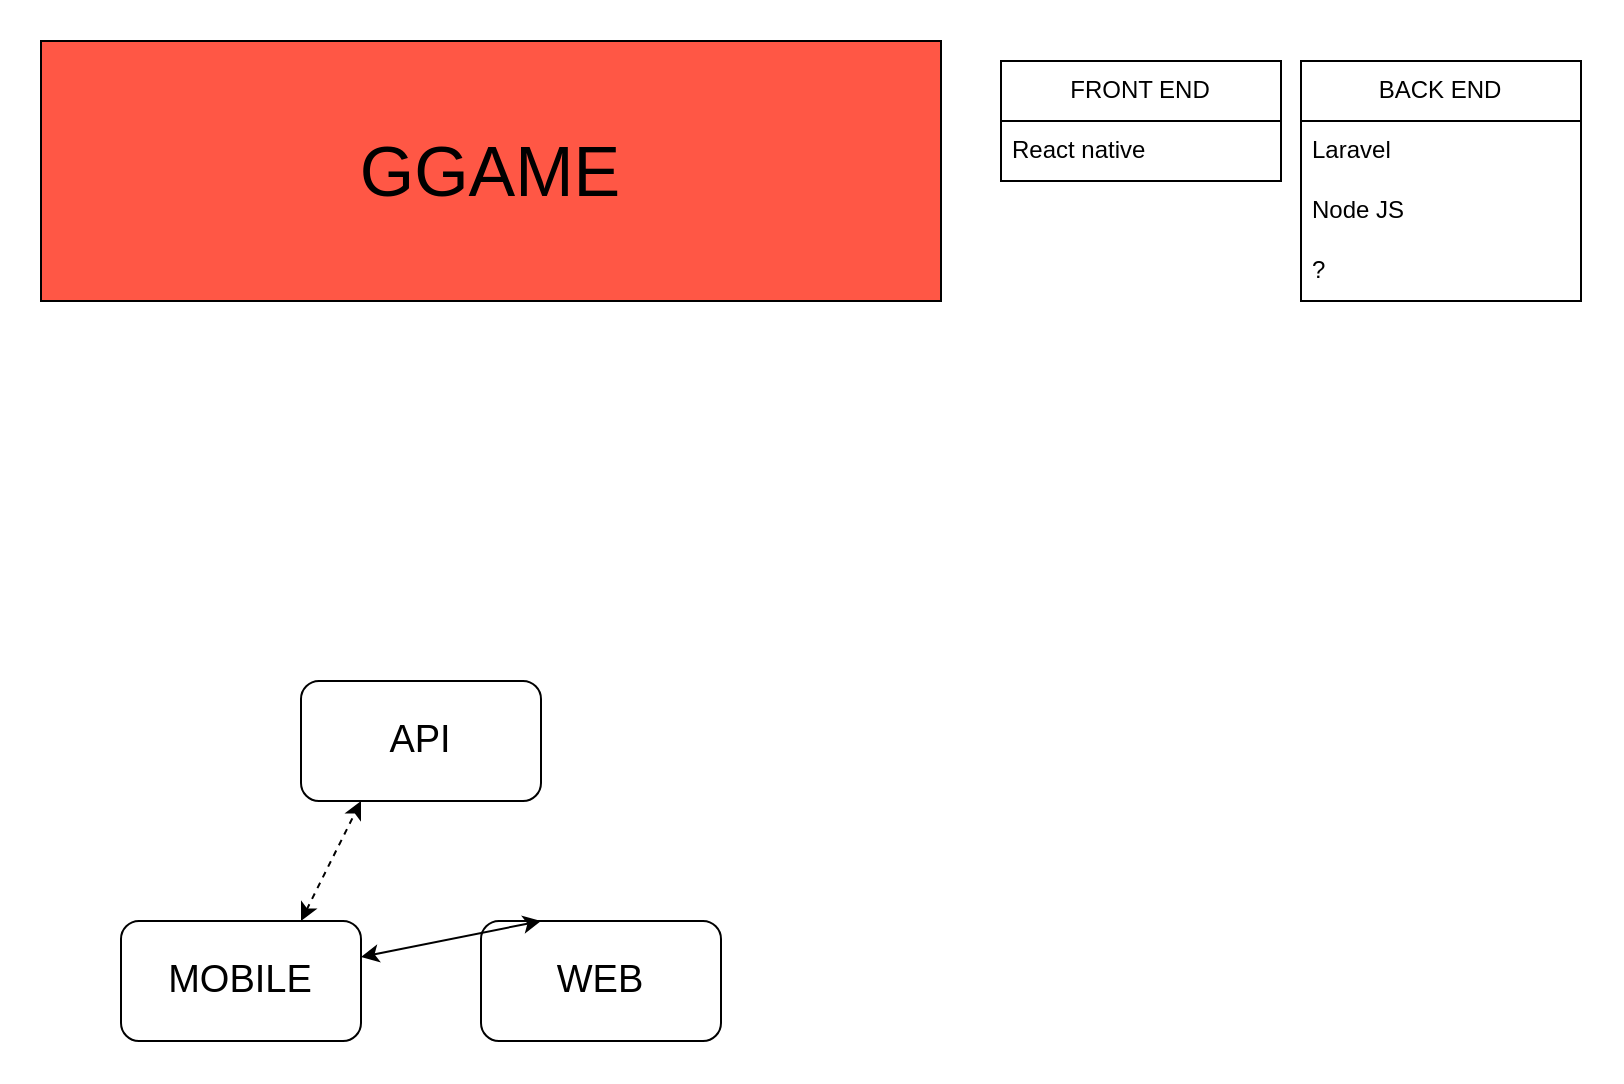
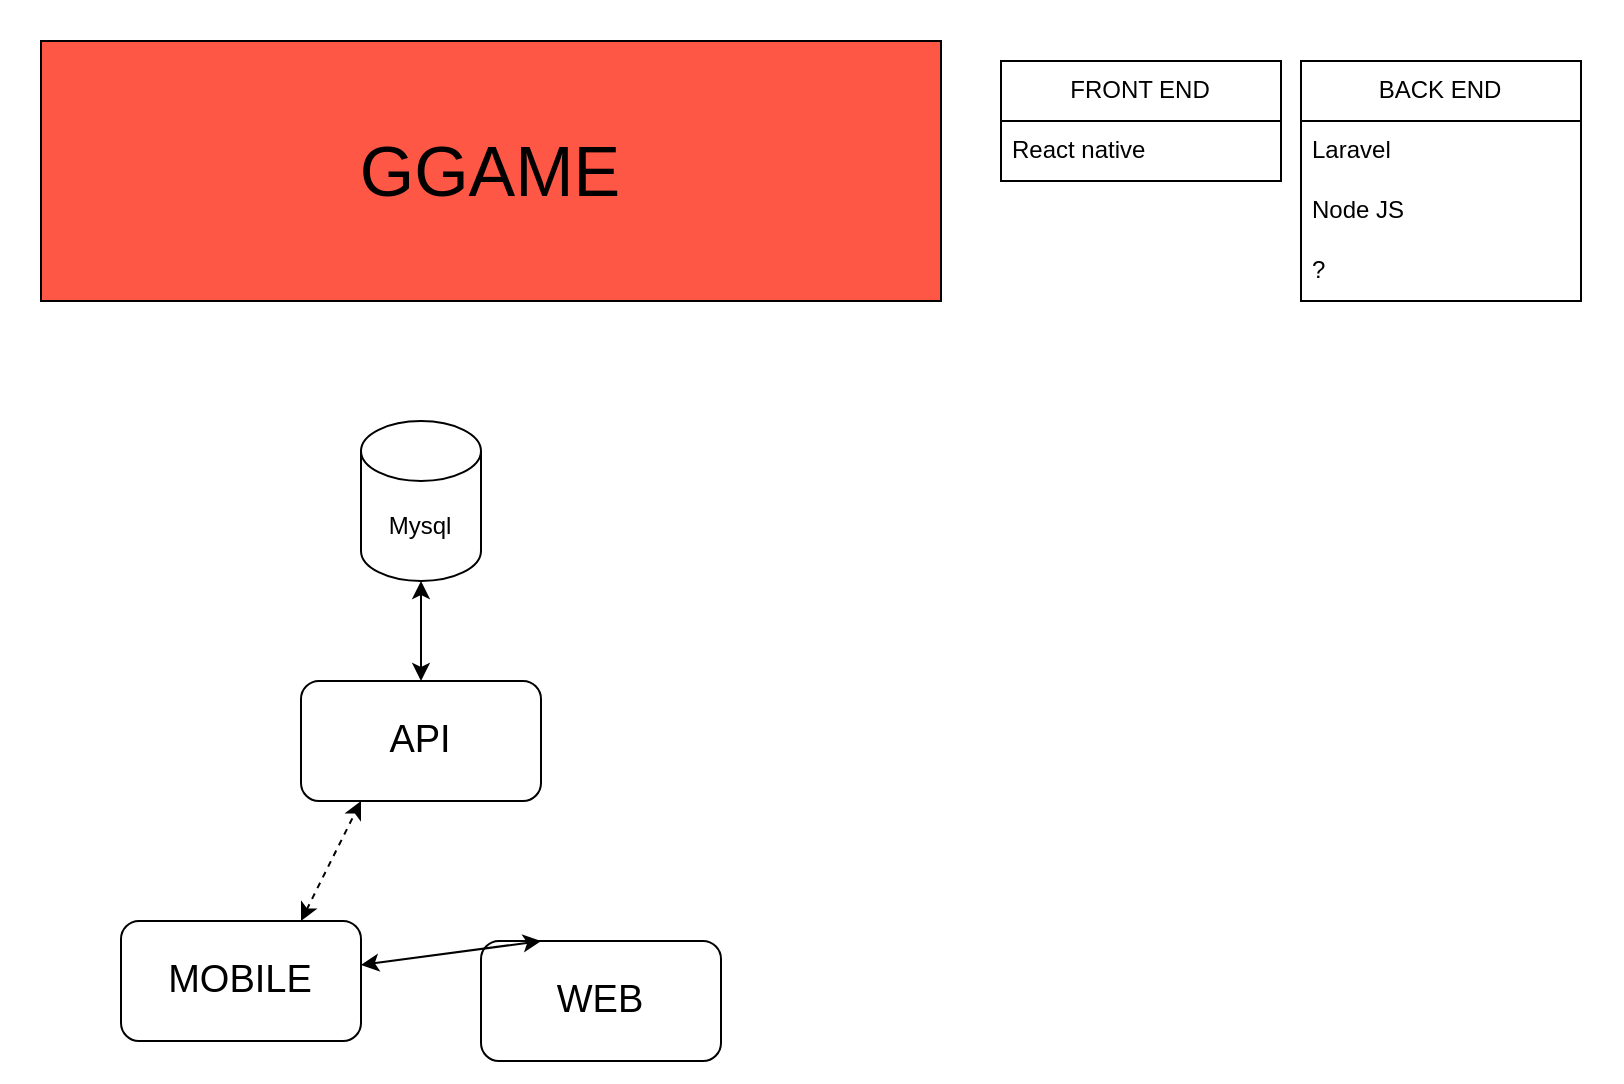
none -> (421, 501)
none -> (421, 631)
(601, 981) -> (601, 1001)
